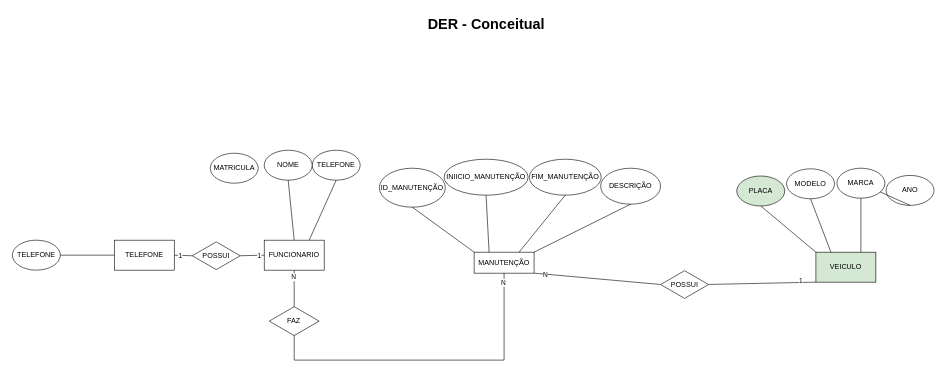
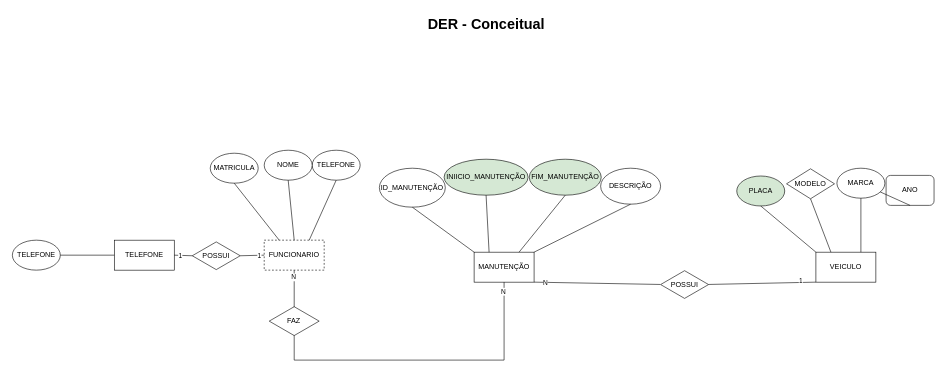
(486, 177) -> (486, 177)
(566, 177) -> (566, 177)
(811, 184) -> (811, 184)
(911, 191) -> (911, 191)
none -> (257, 212)
(294, 255) -> (294, 255)
(504, 263) -> (504, 267)
(846, 267) -> (846, 267)
